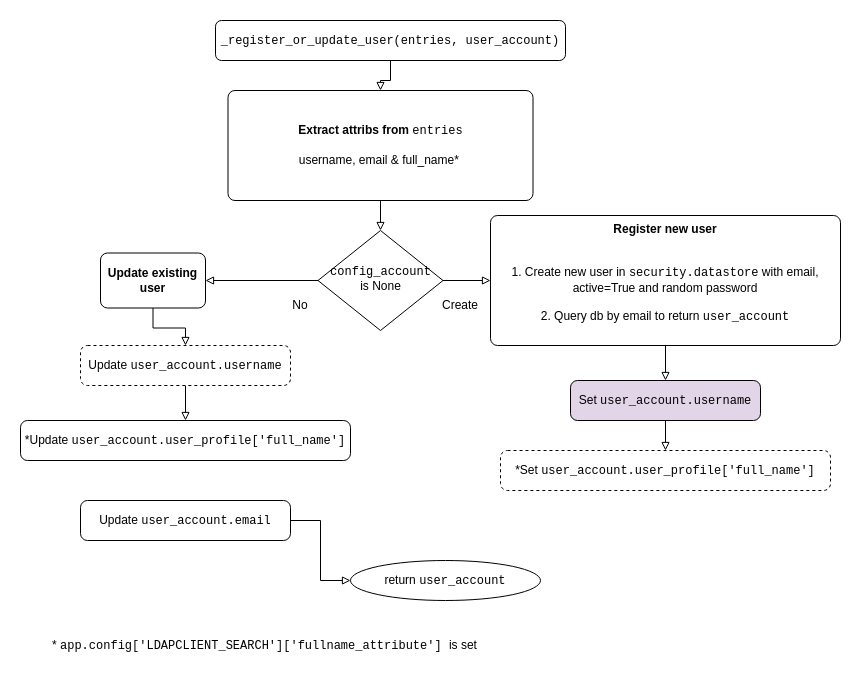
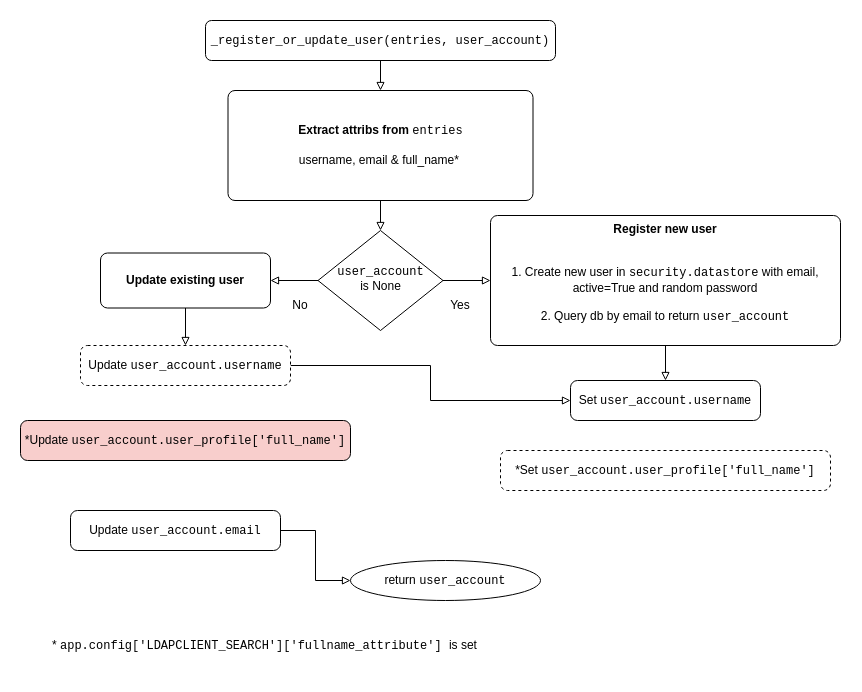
(391, 41) -> (381, 41)
(381, 279) -> (381, 279)
(153, 281) -> (186, 281)
(461, 306) -> (461, 306)
(666, 401) -> (666, 401)
(186, 404) -> (431, 379)
(186, 441) -> (186, 441)
(666, 441) -> none
(186, 521) -> (176, 531)
